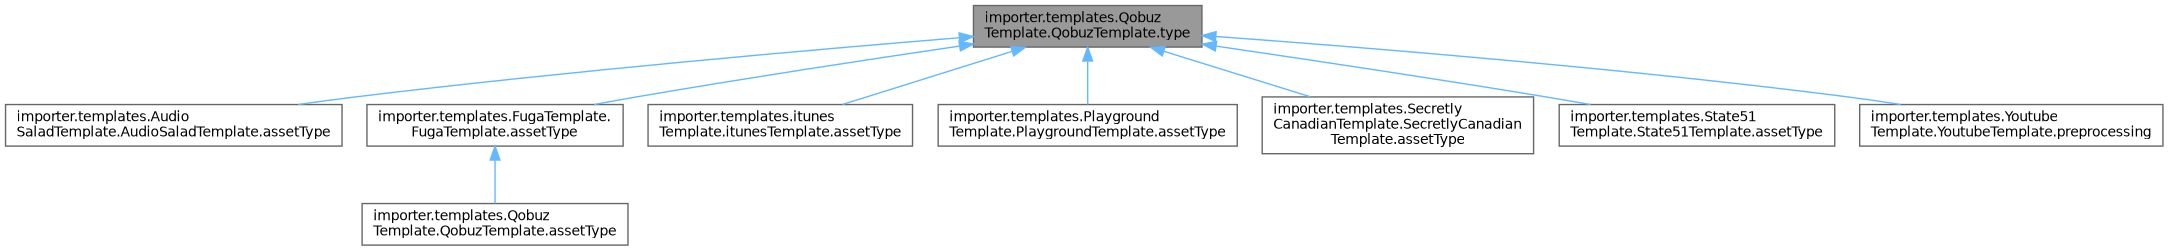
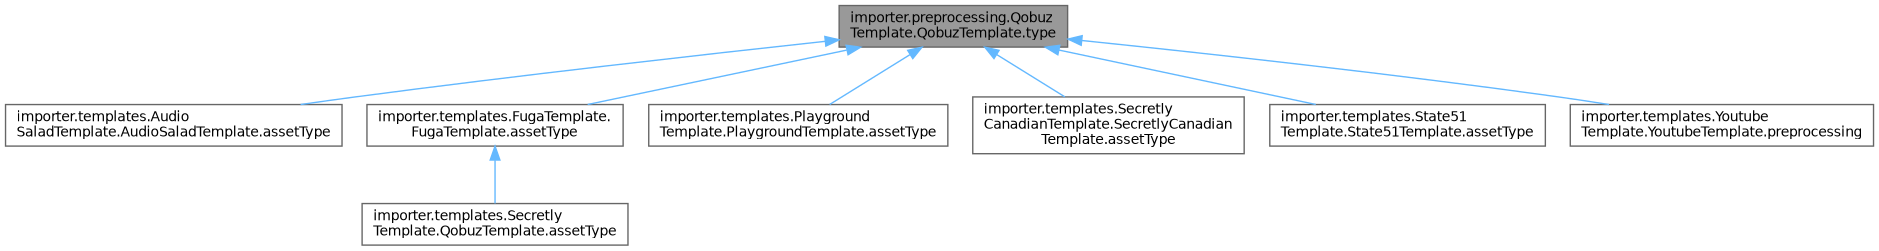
(1088, 26) -> (953, 26)
(780, 125) -> none
(495, 224) -> (495, 224)
